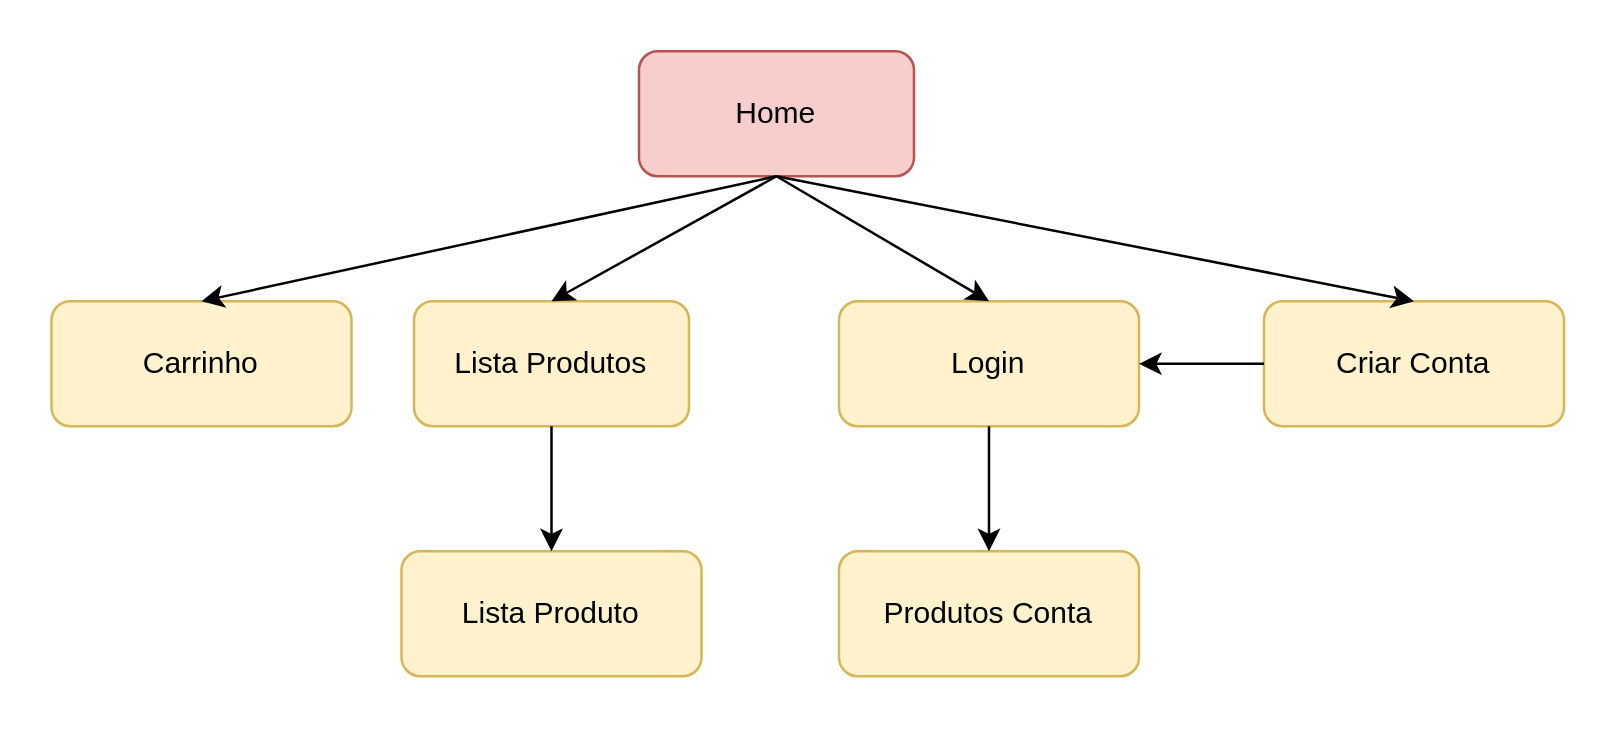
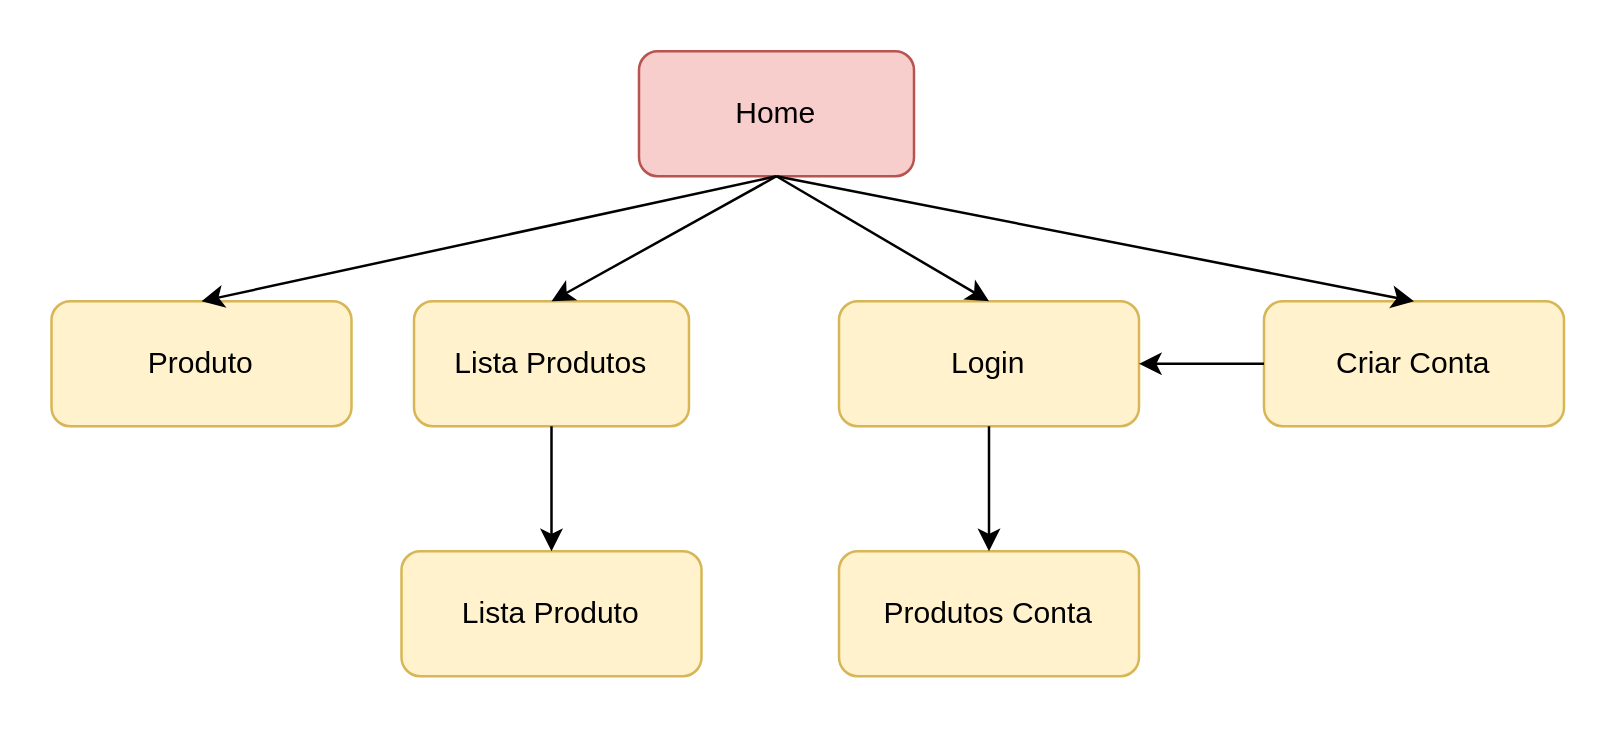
(201, 364) -> (201, 364)
